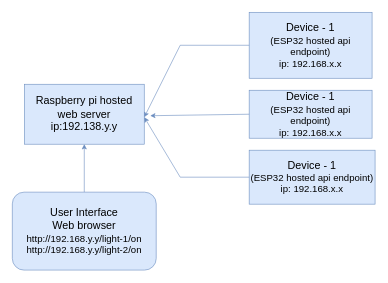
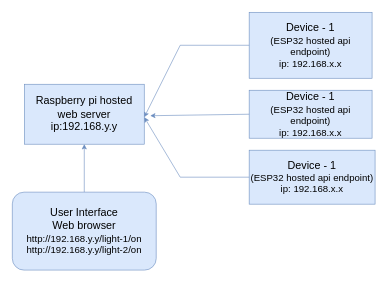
(84, 114) -> (84, 114)
